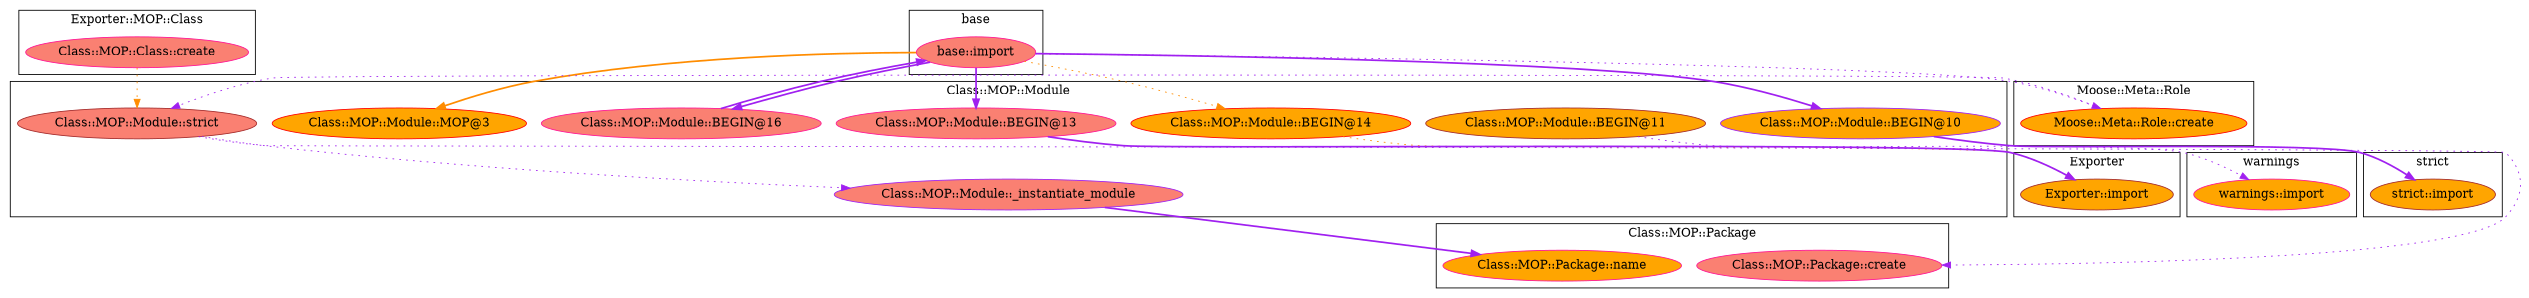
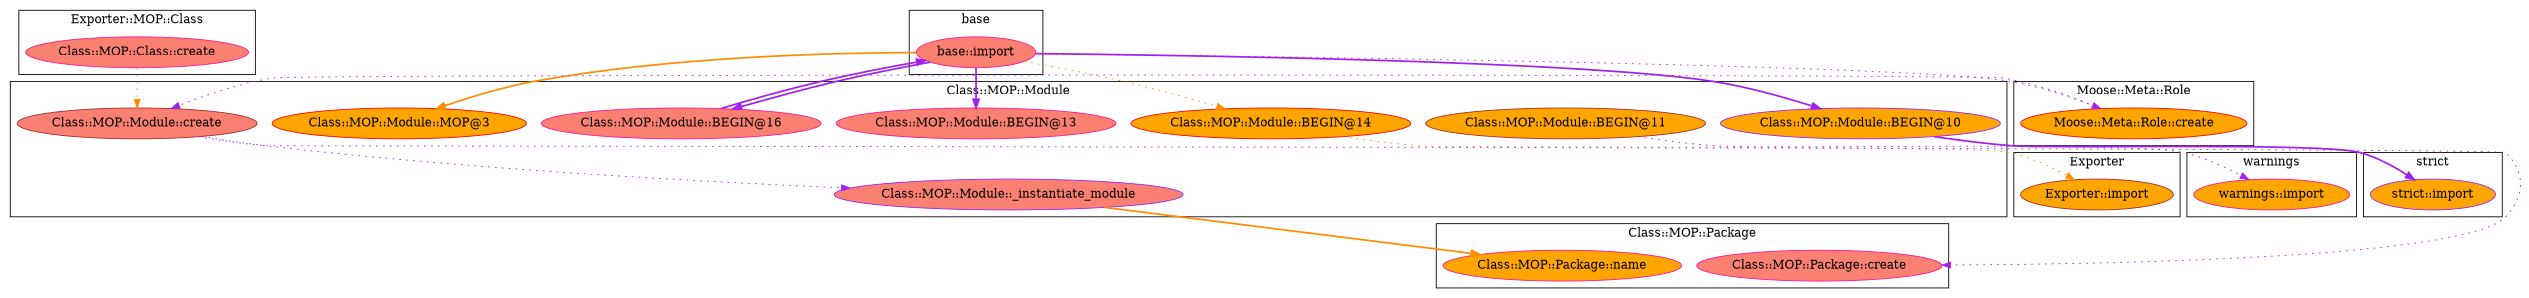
(137, 123) -> (137, 123)
(1559, 146) -> none
(2433, 195) -> (2433, 195)
(1288, 230) -> (1288, 230)
